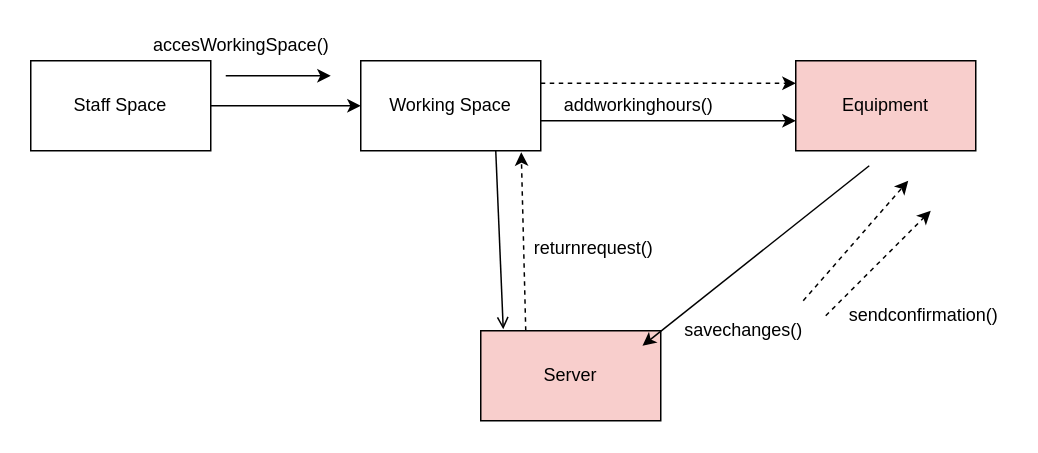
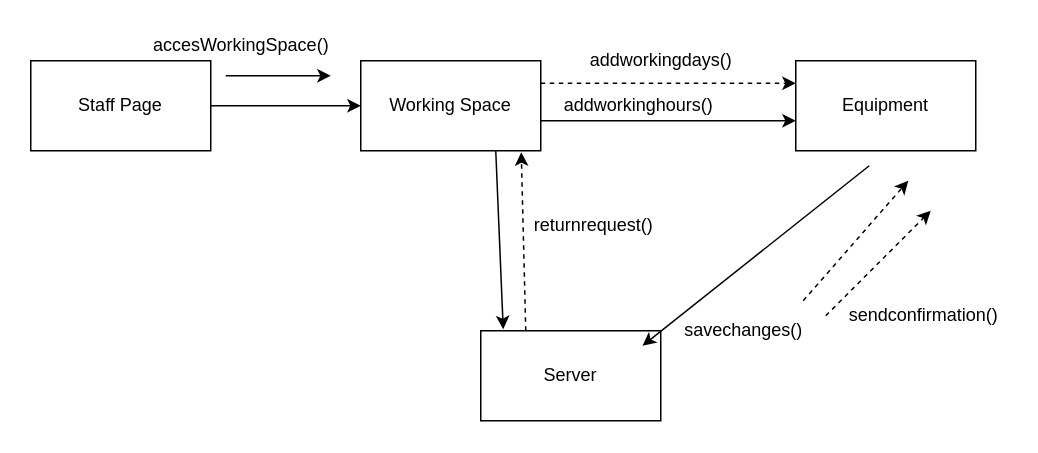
none -> (661, 61)
(121, 106) -> (121, 106)
(886, 106) -> (886, 106)
(593, 248) -> (593, 226)
(503, 319) -> (503, 317)
(571, 376) -> (571, 376)
